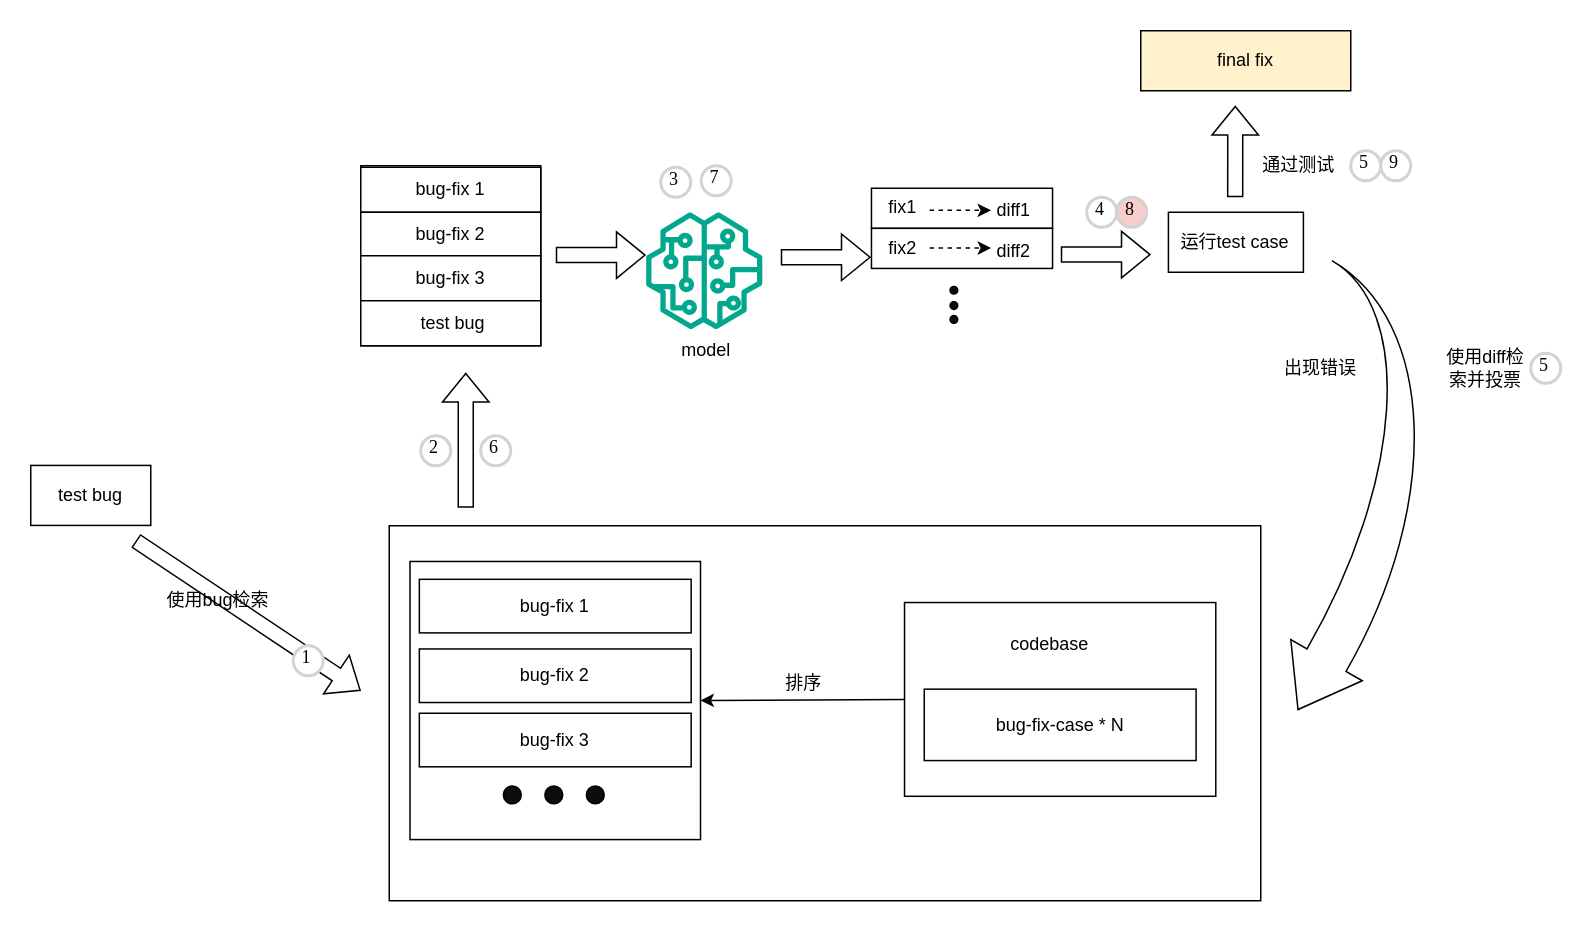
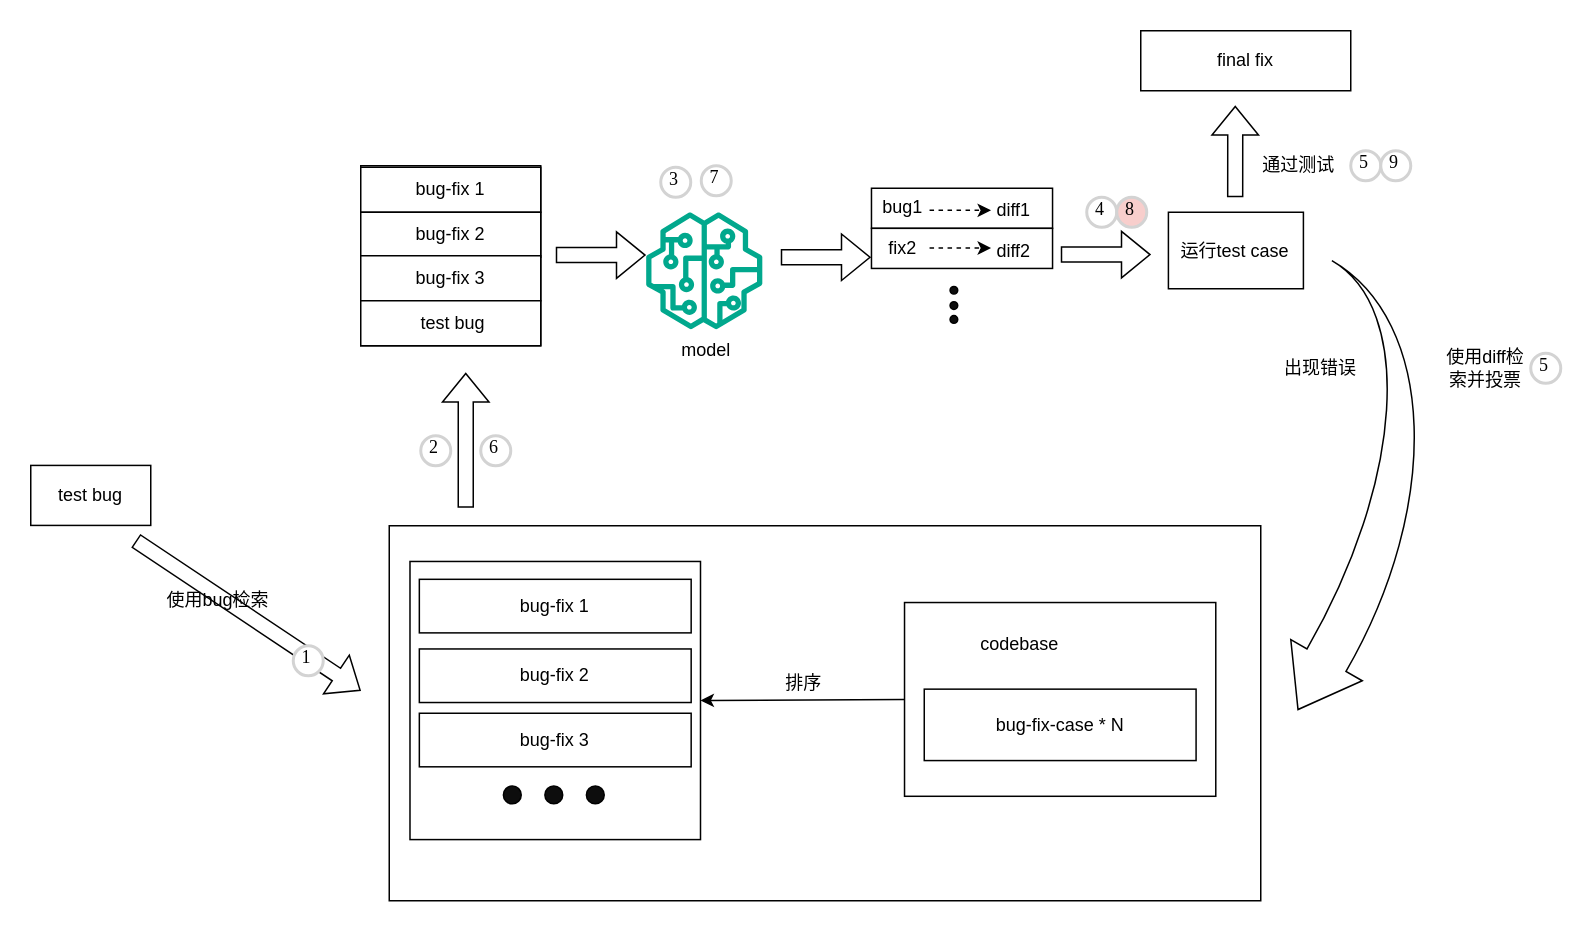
(1246, 61) -> (1246, 61)
(903, 208) -> (903, 208)
(1236, 242) -> (1236, 251)
(1050, 644) -> (1020, 644)
